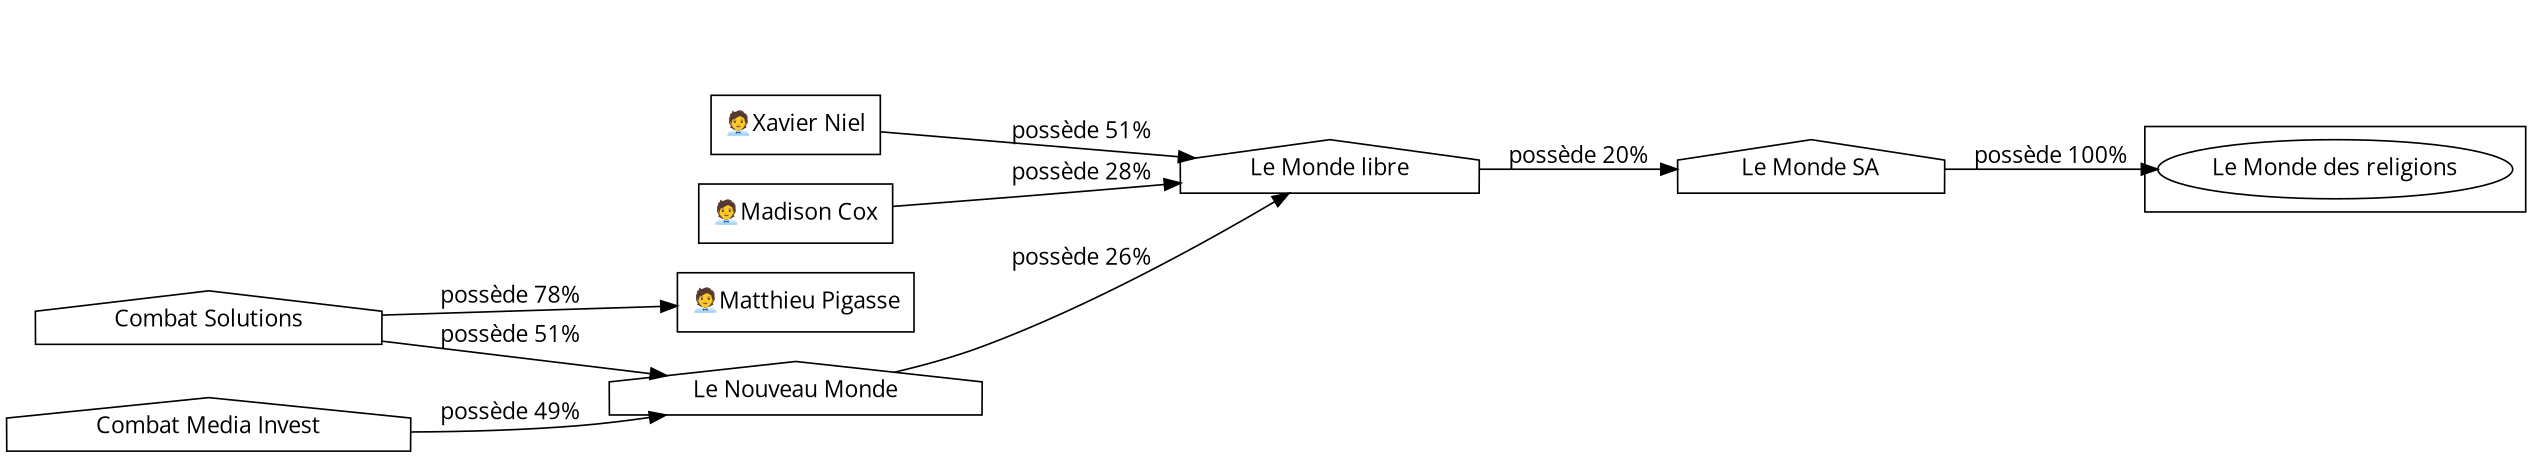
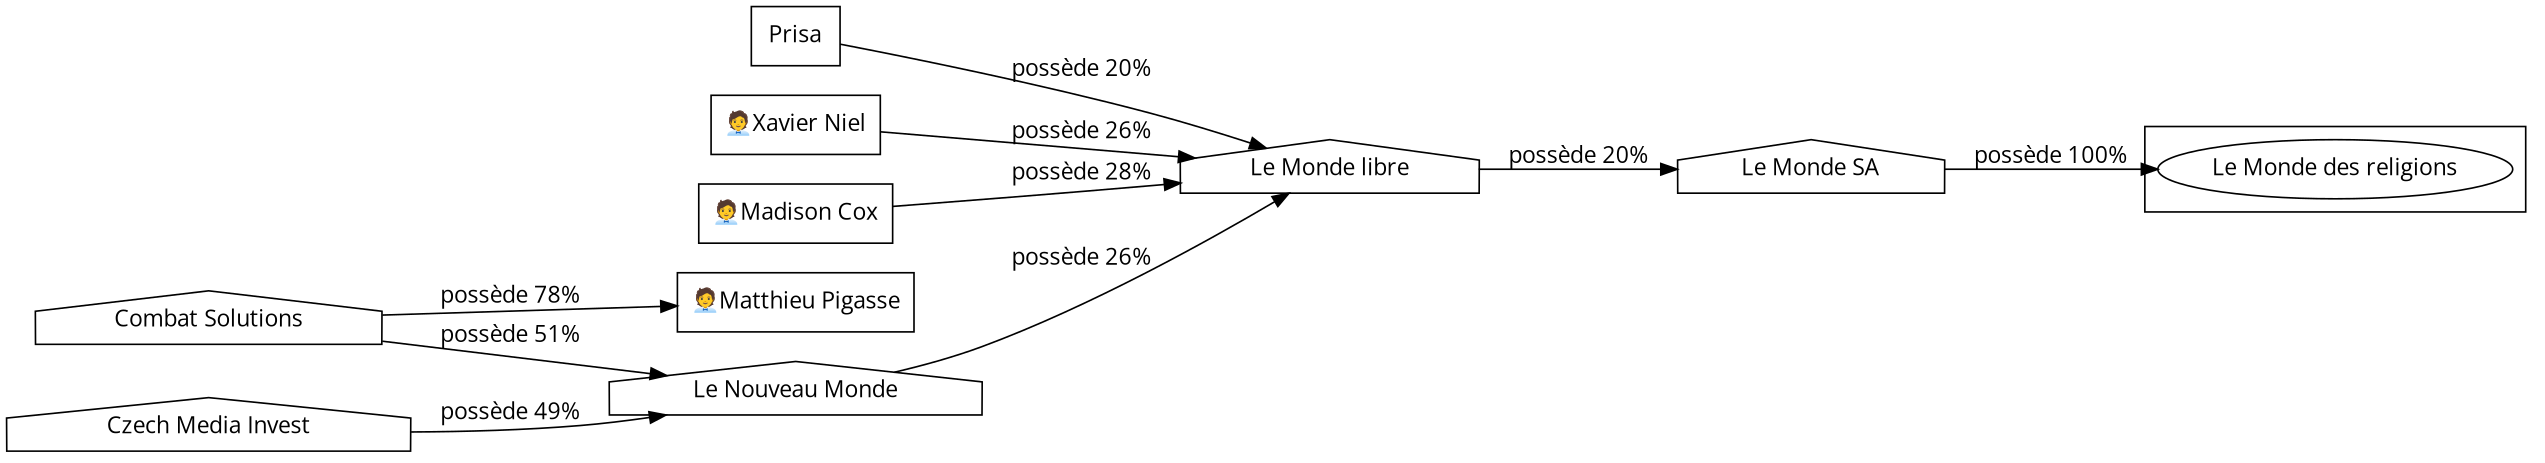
none -> (796, 36)
(1081, 132) -> (1081, 132)
(209, 427) -> (209, 427)
